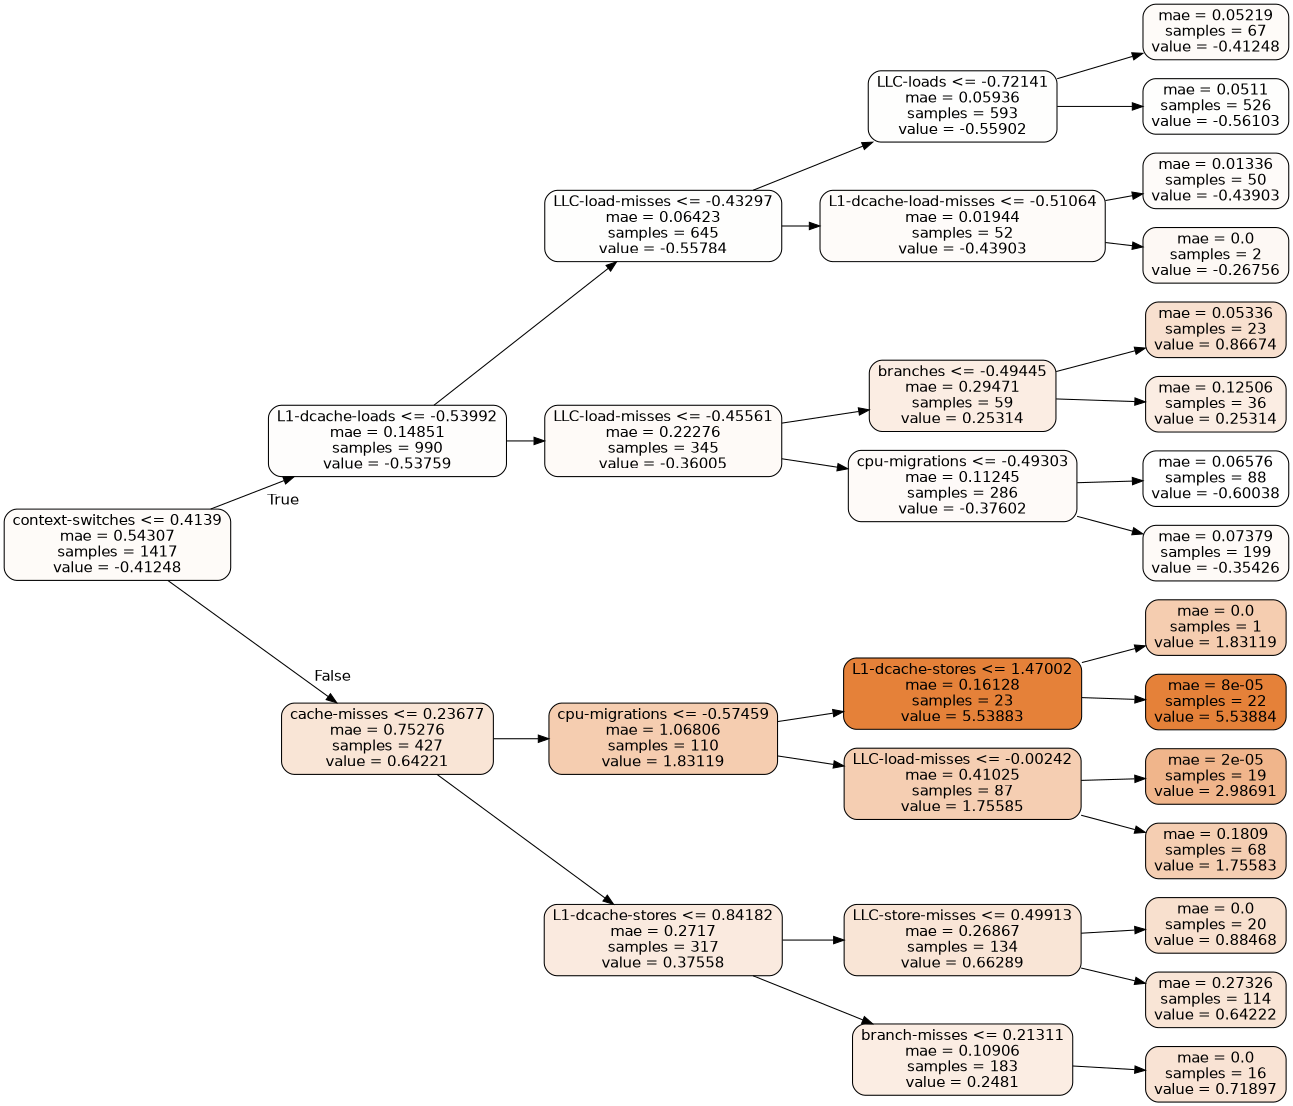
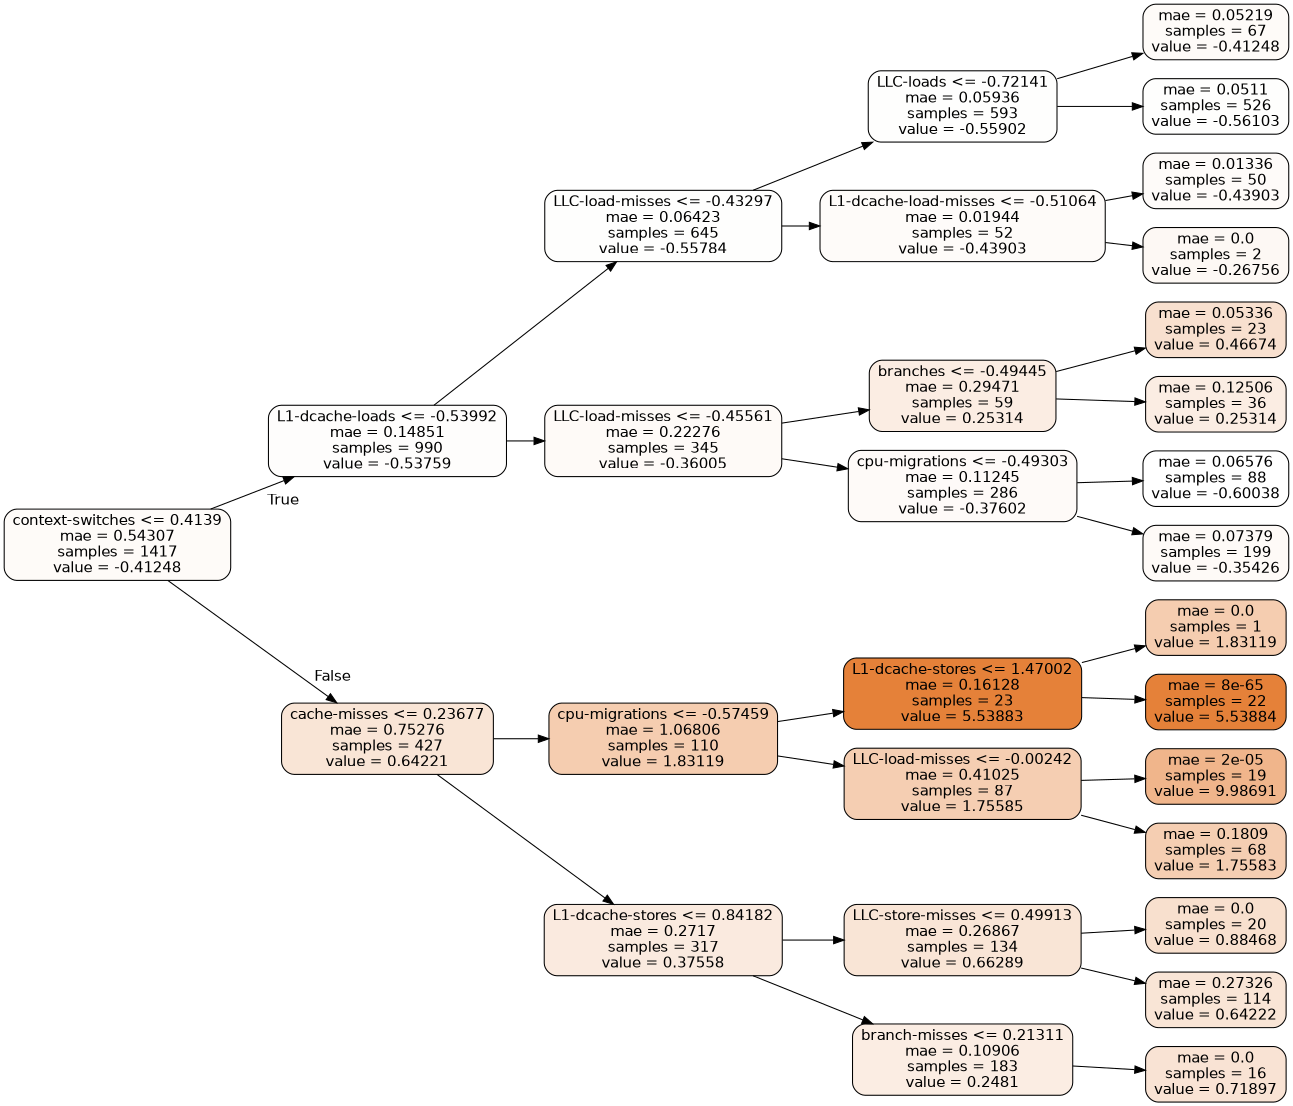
(1216, 330) -> (1216, 330)
(1216, 702) -> (1216, 702)
(1216, 776) -> (1216, 776)
